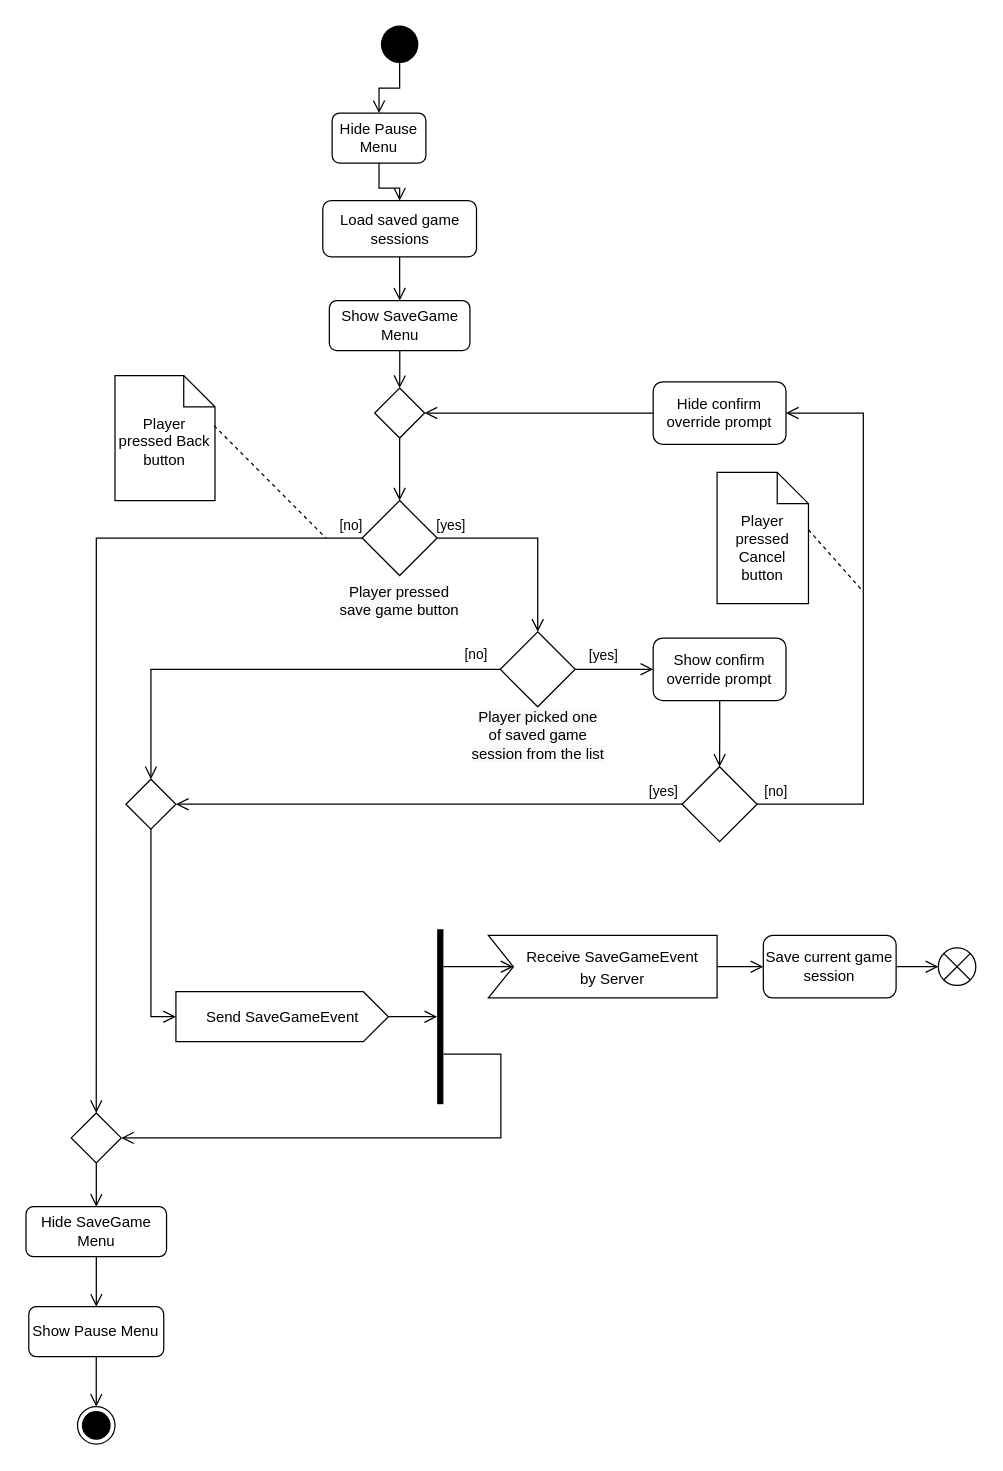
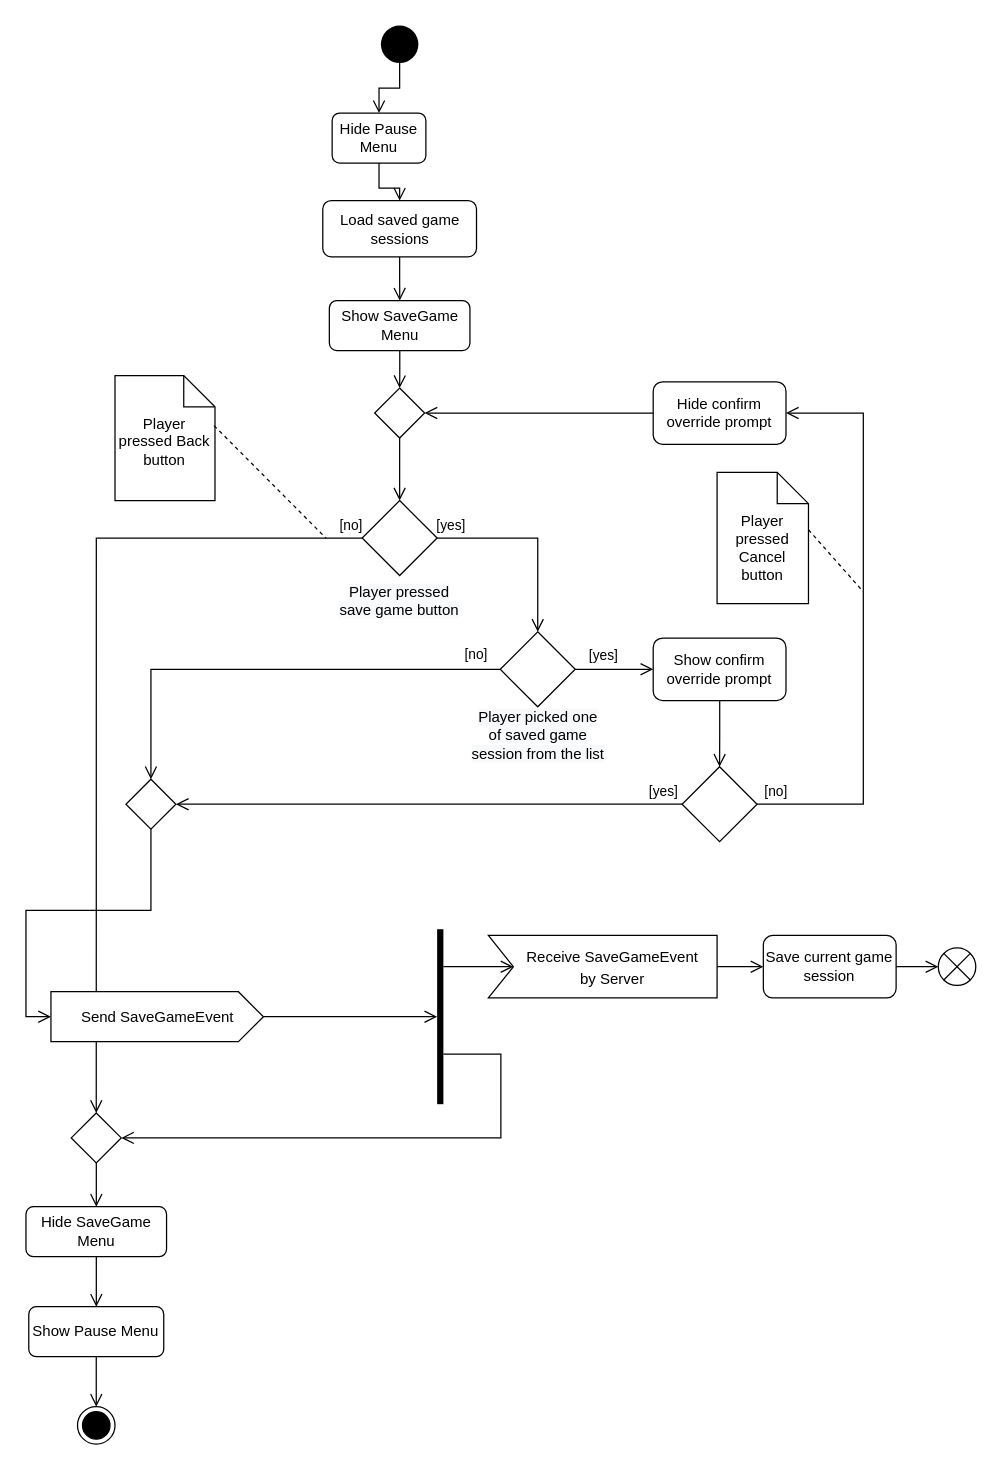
(282, 1017) -> (157, 1017)
